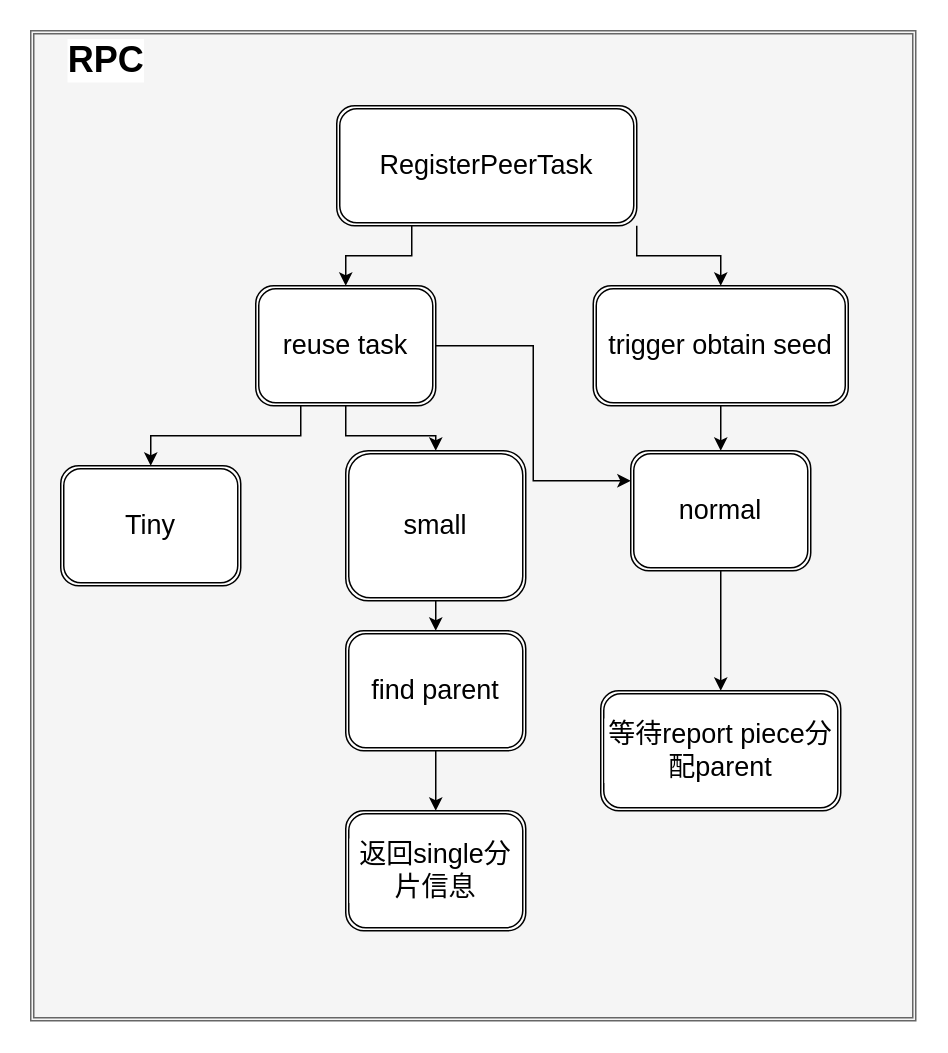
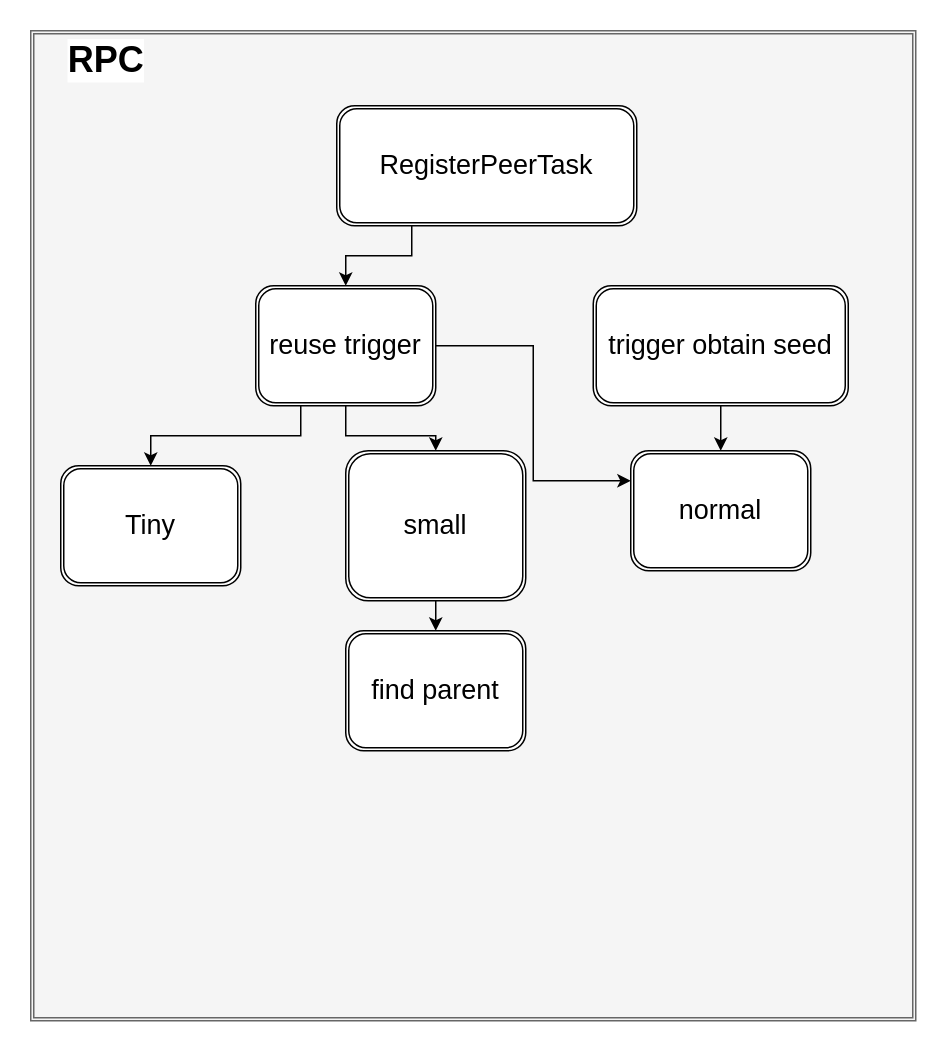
(674, 256) -> none
(346, 346) -> (346, 346)
(721, 626) -> none
(721, 751) -> none
(436, 776) -> none
(436, 871) -> none
